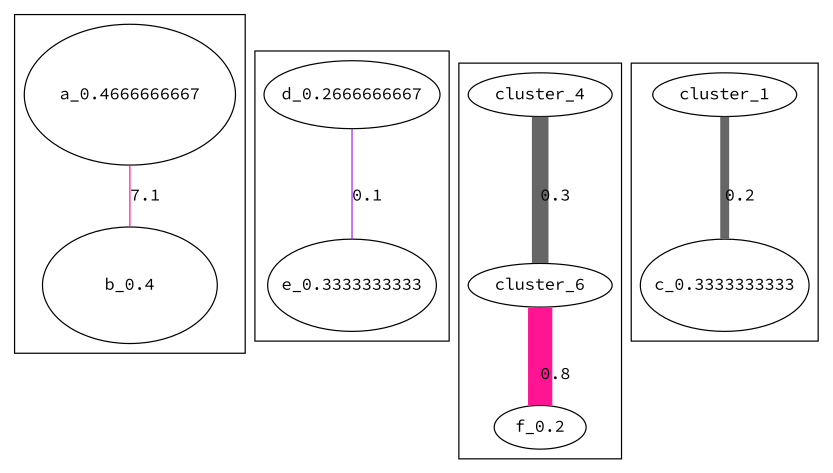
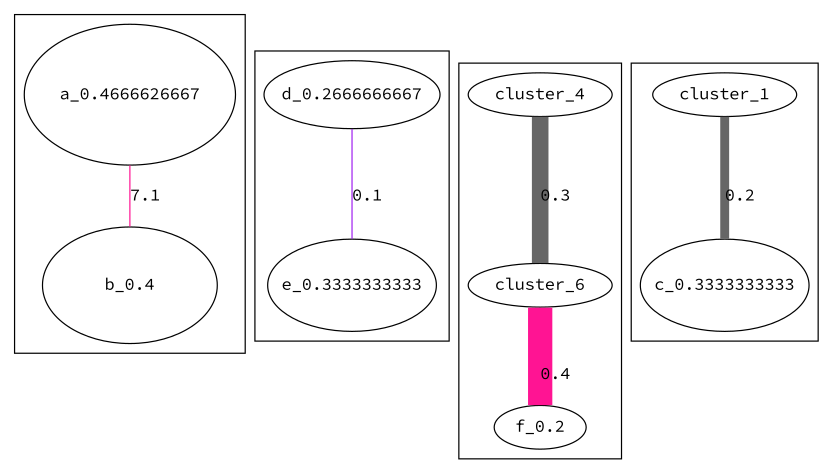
(130, 95) -> (130, 95)
(555, 374) -> (555, 374)
